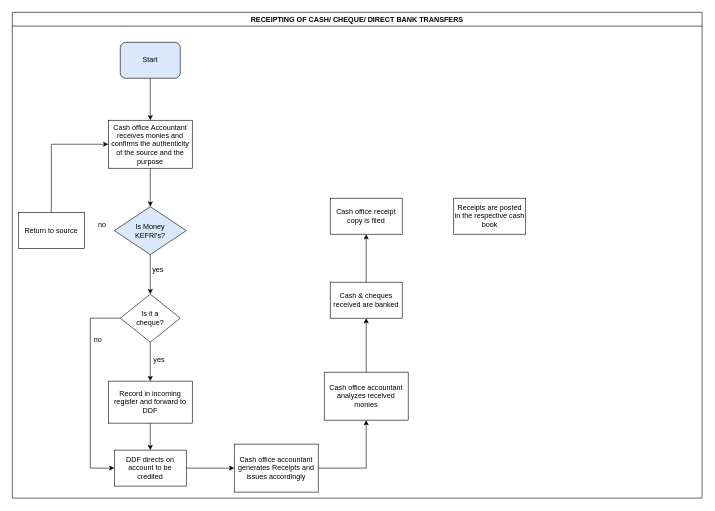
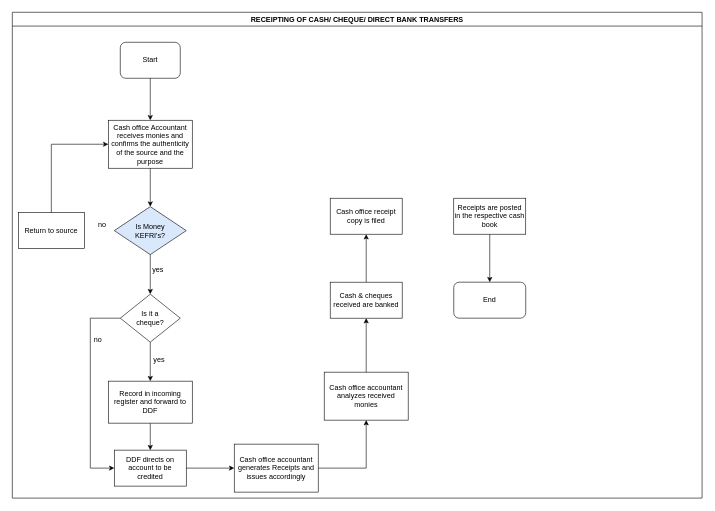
(150, 60) -> (150, 60)
none -> (490, 276)
none -> (490, 300)
